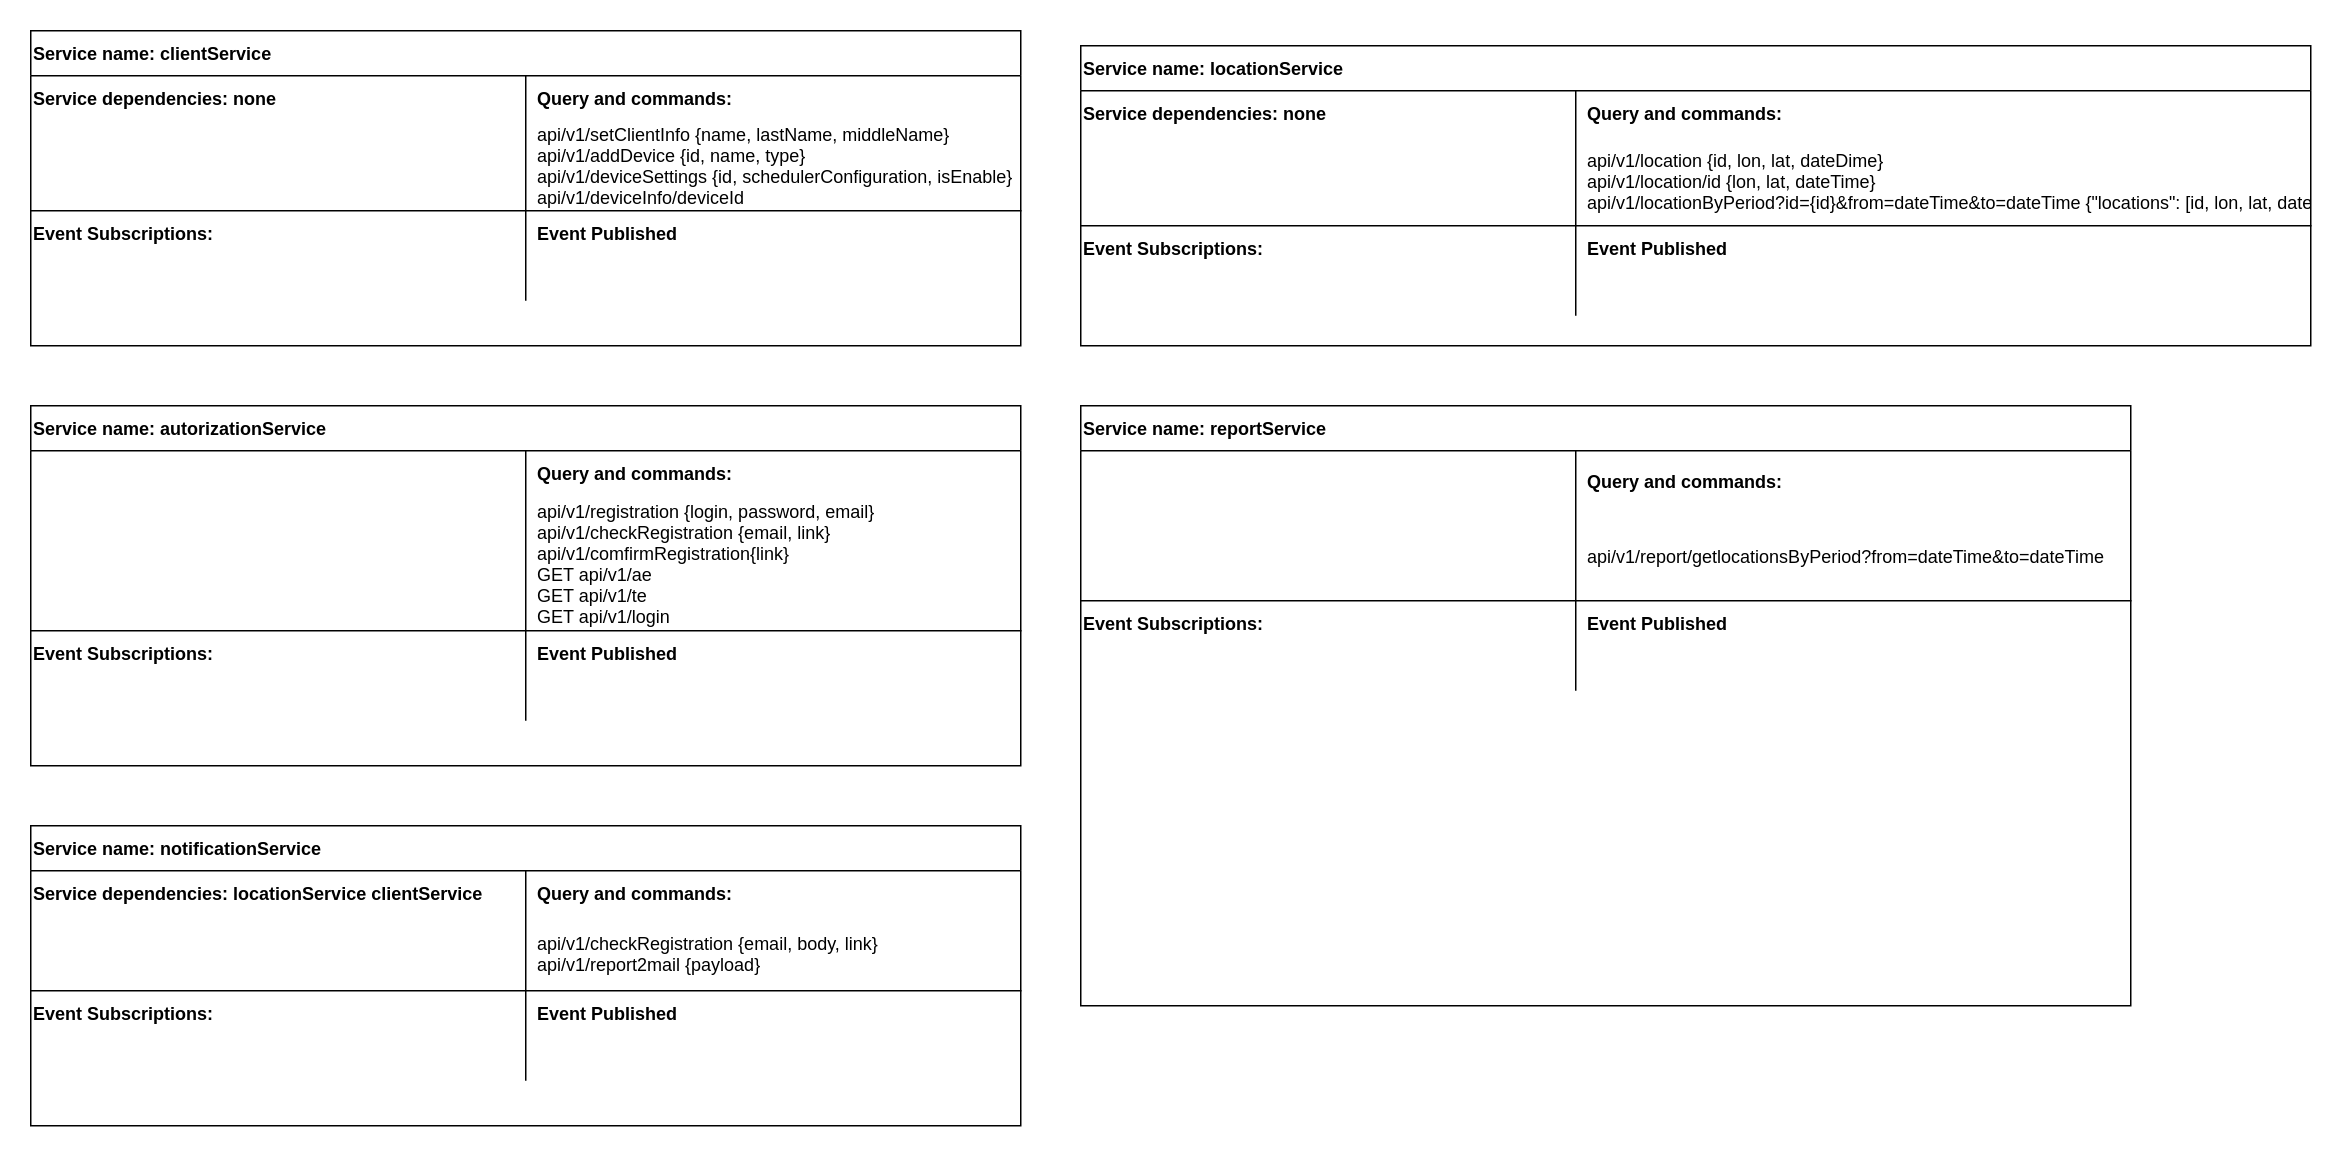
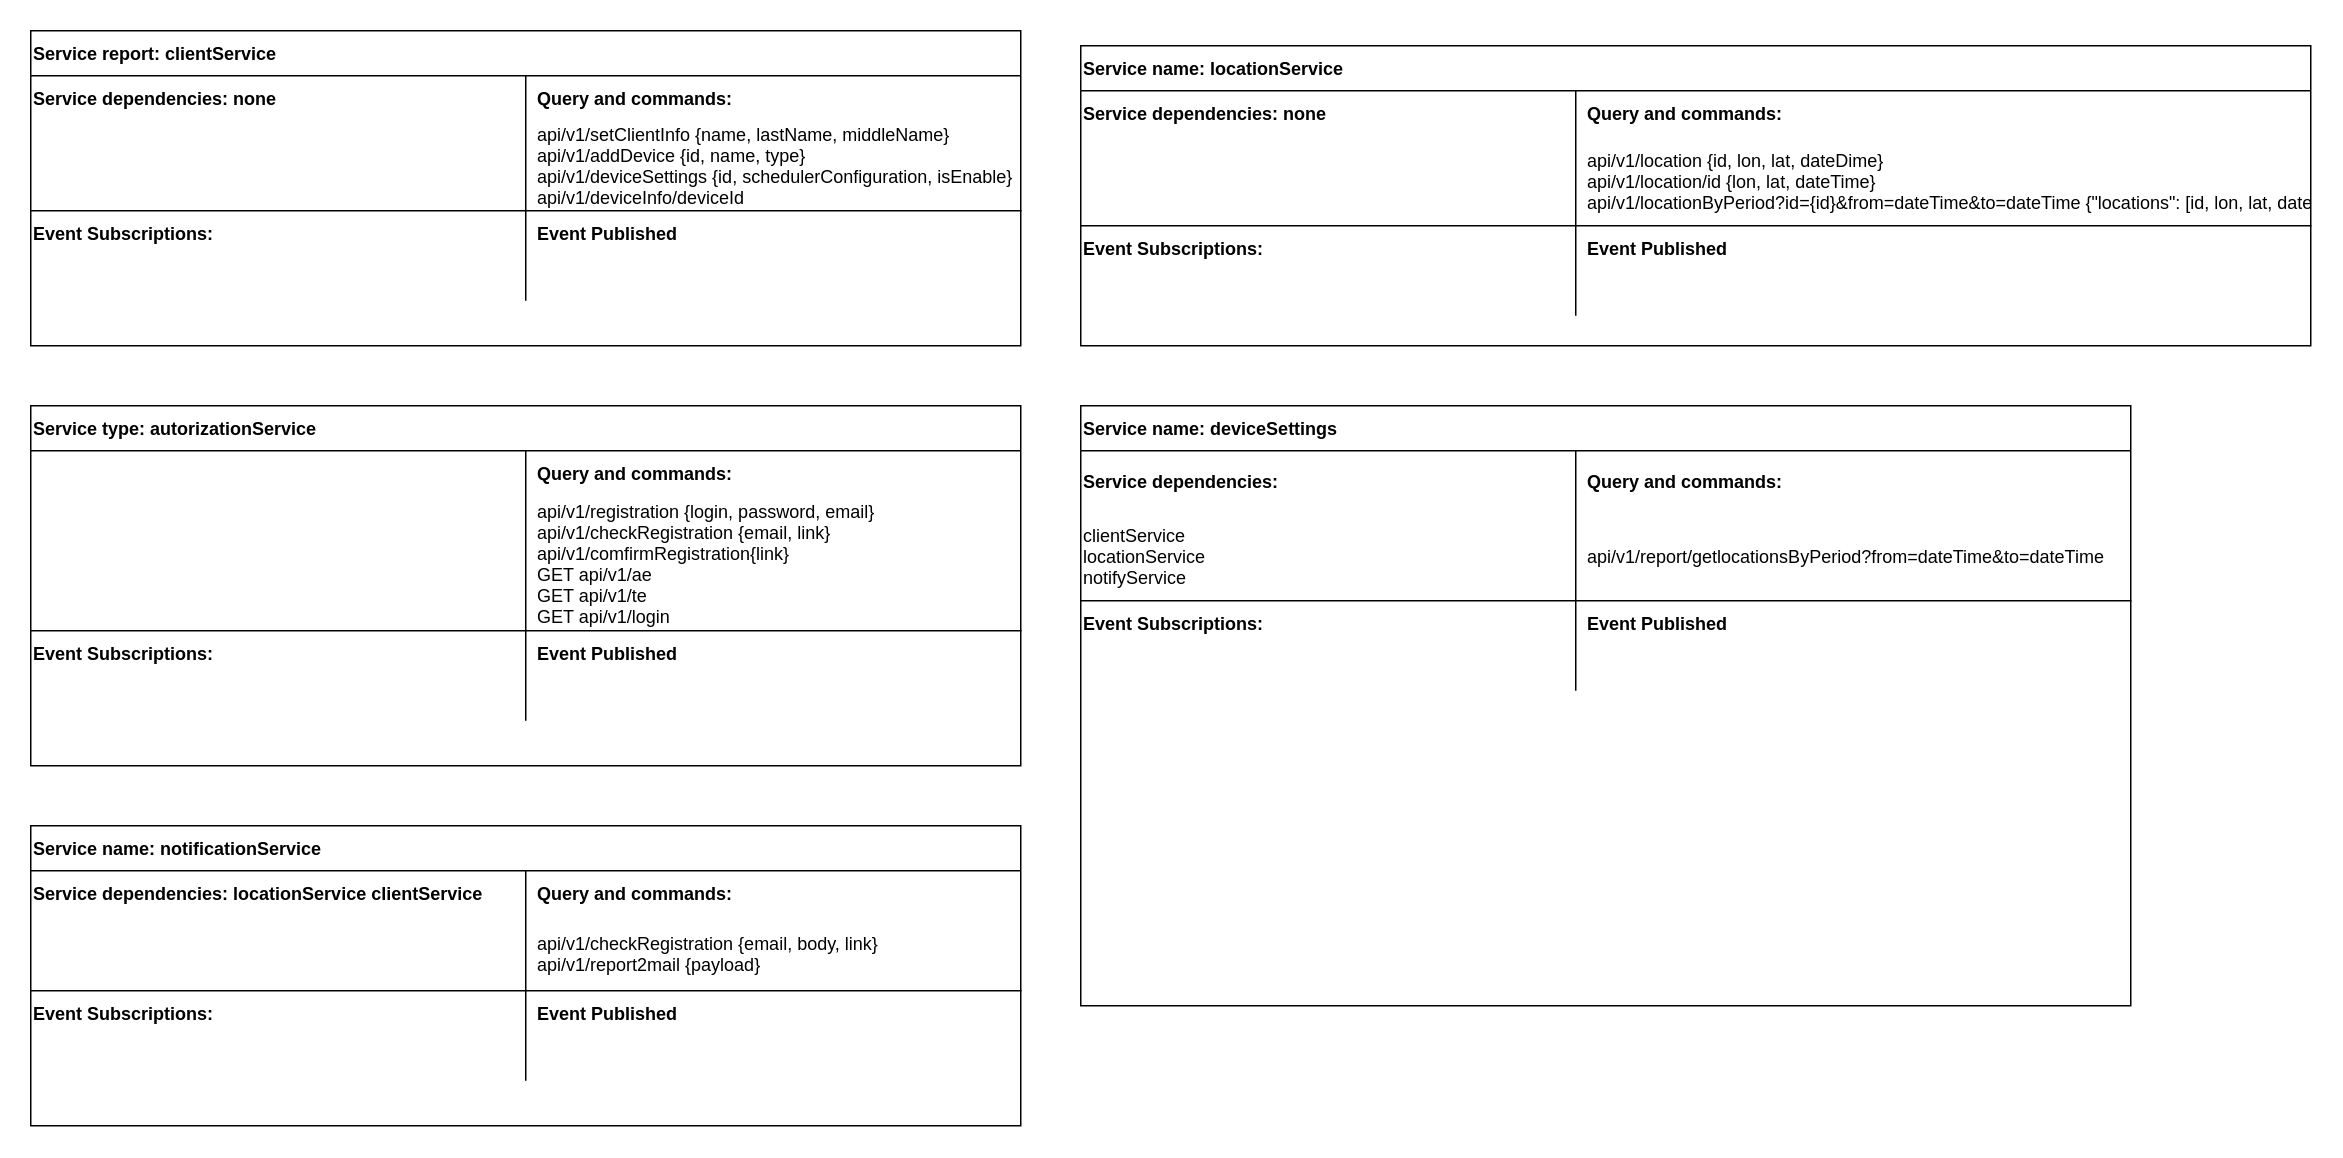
(153, 54) -> (163, 54)
(183, 429) -> (183, 429)
(1207, 429) -> (1210, 429)
none -> (1328, 481)
none -> (1328, 556)
